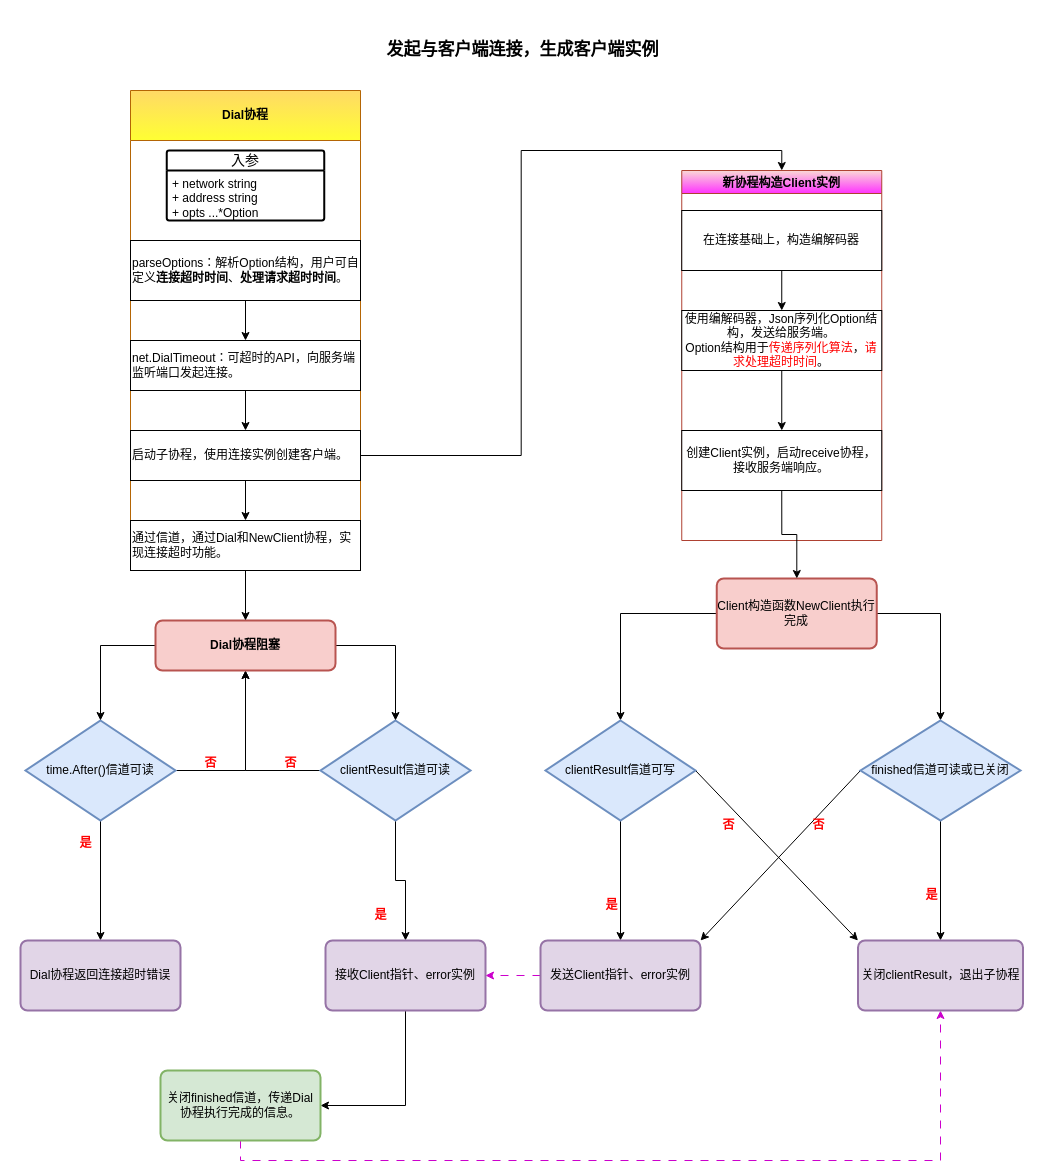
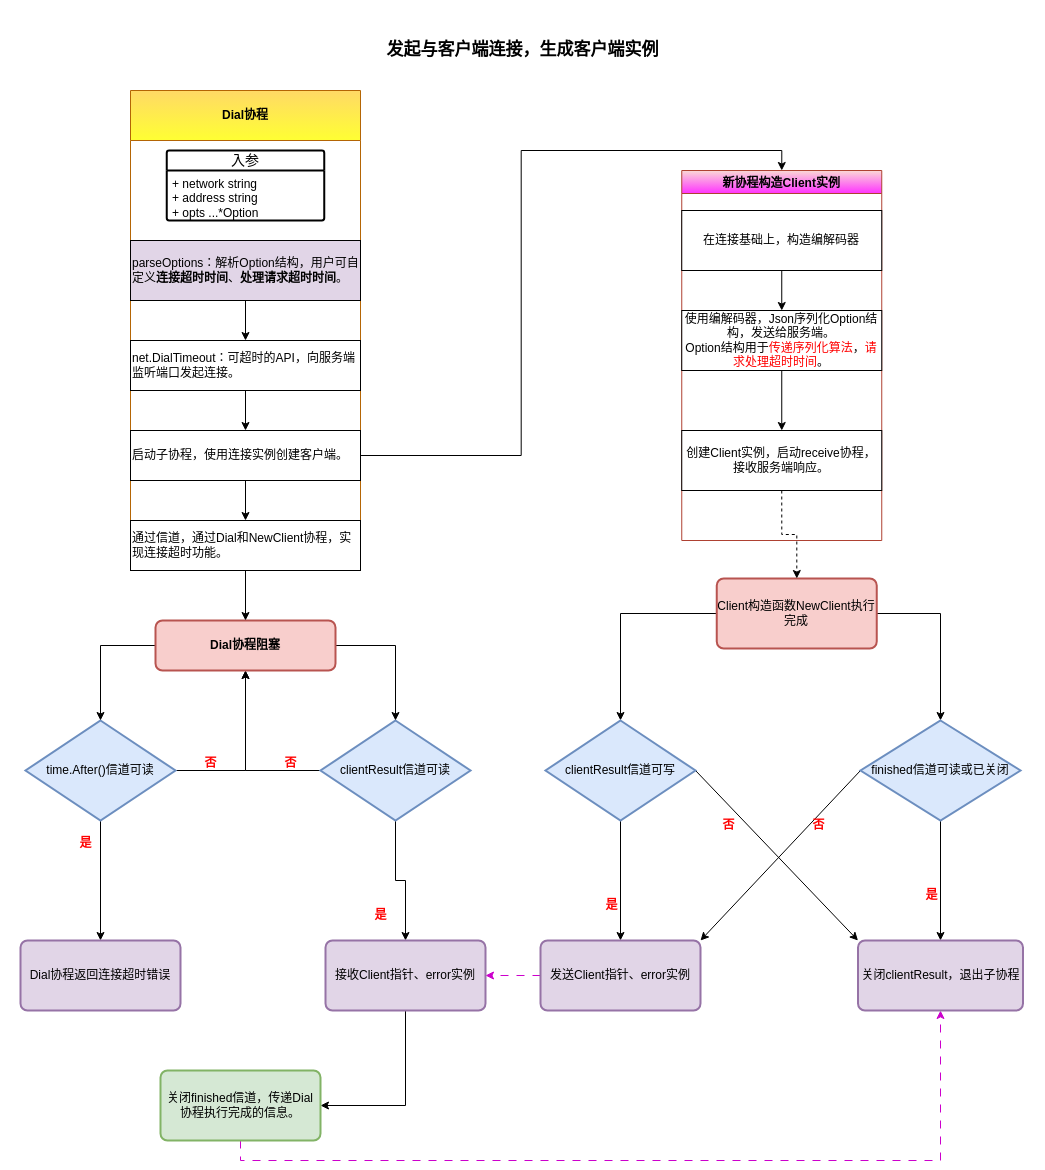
(246, 271) -> (246, 271)
(786, 535) -> (786, 535)
